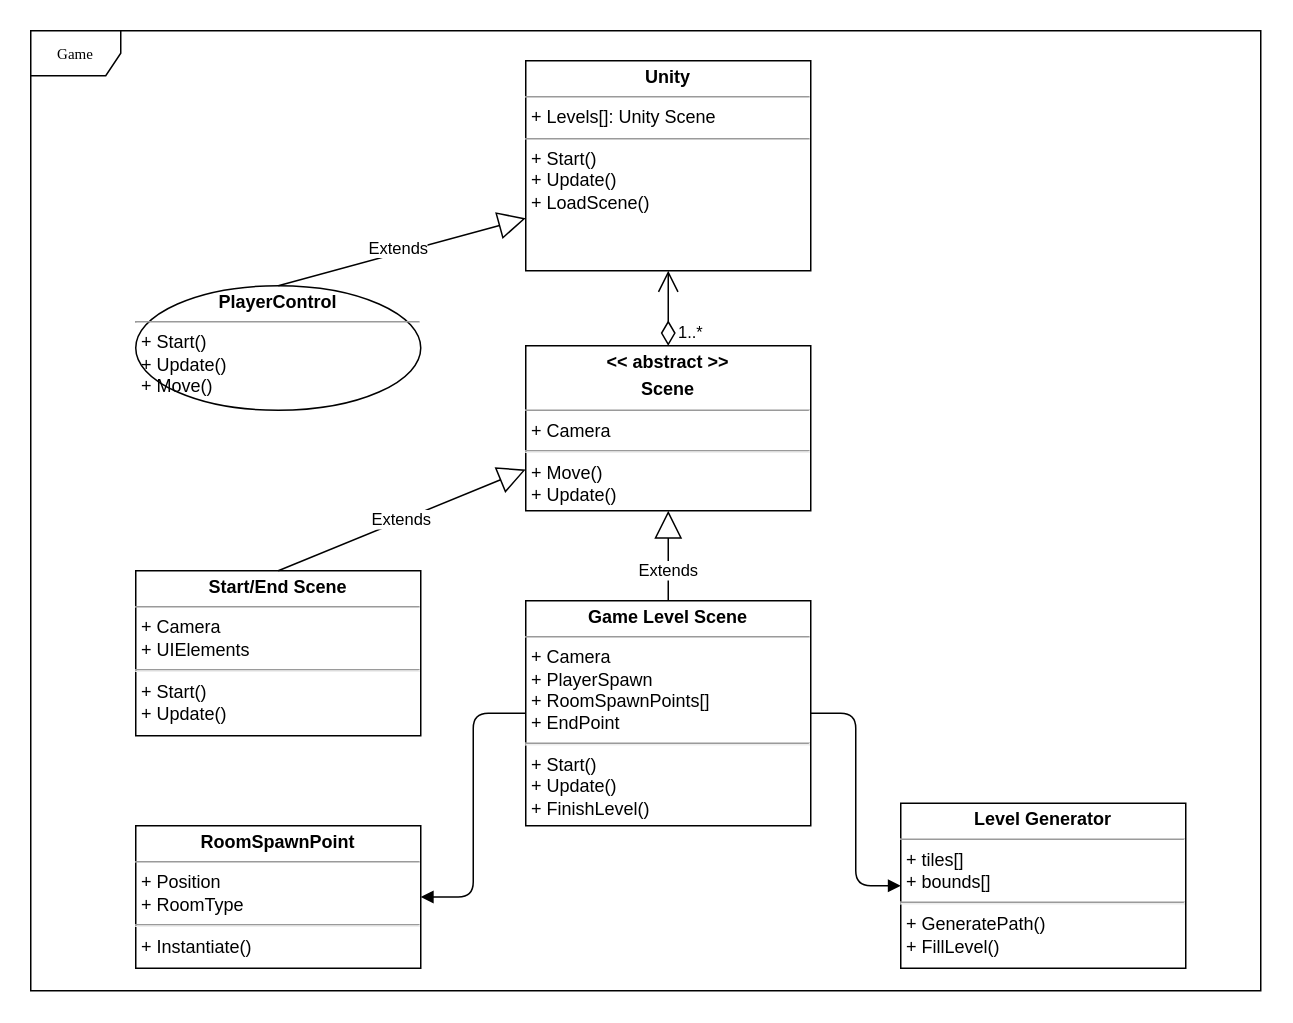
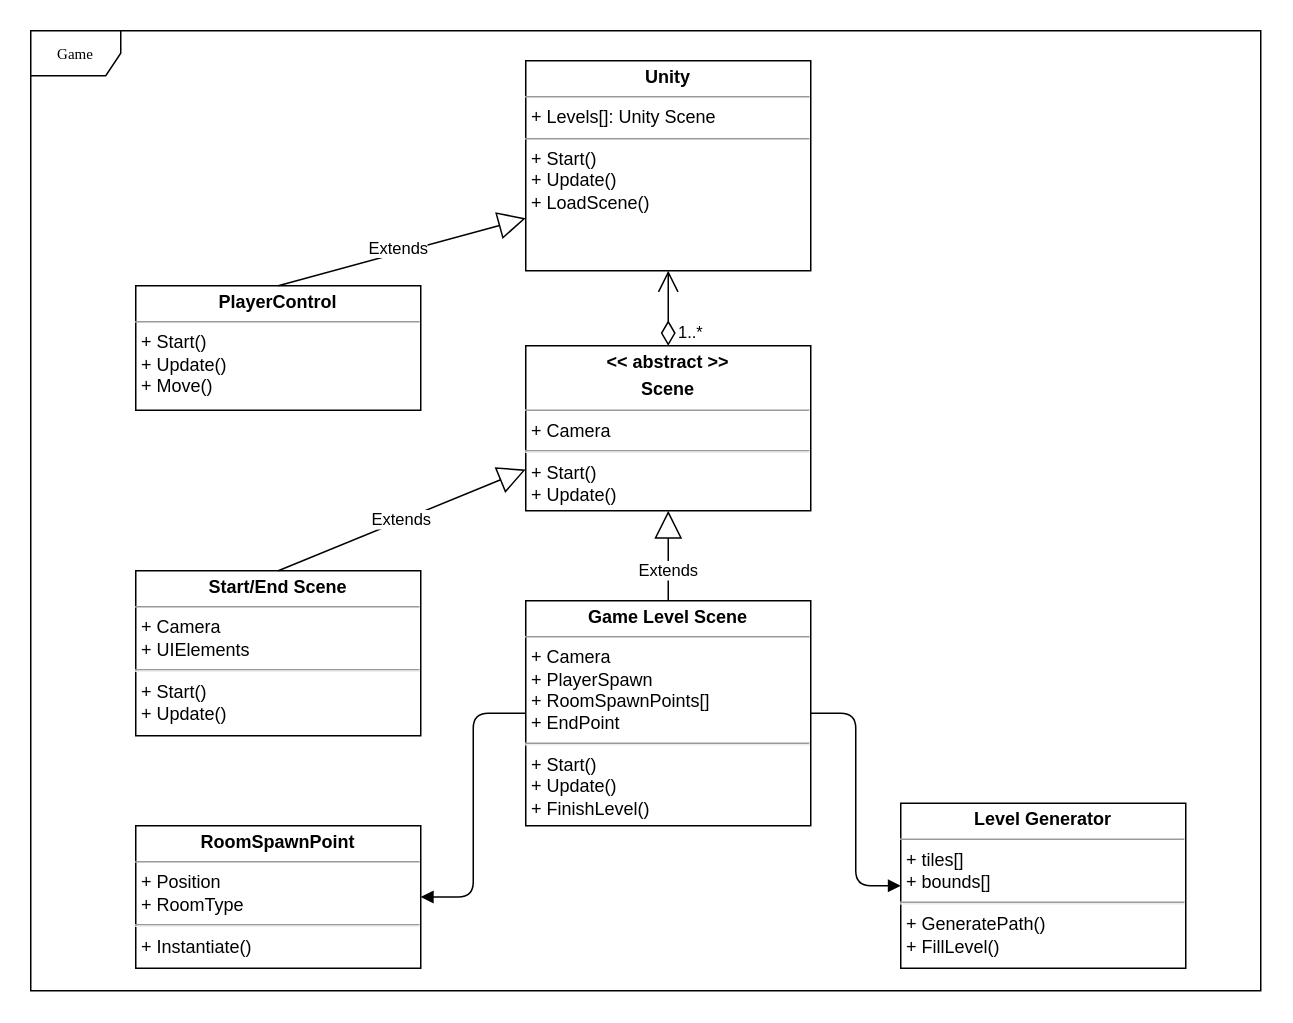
(278, 348) -> (278, 348)
(592, 400) -> (592, 400)
